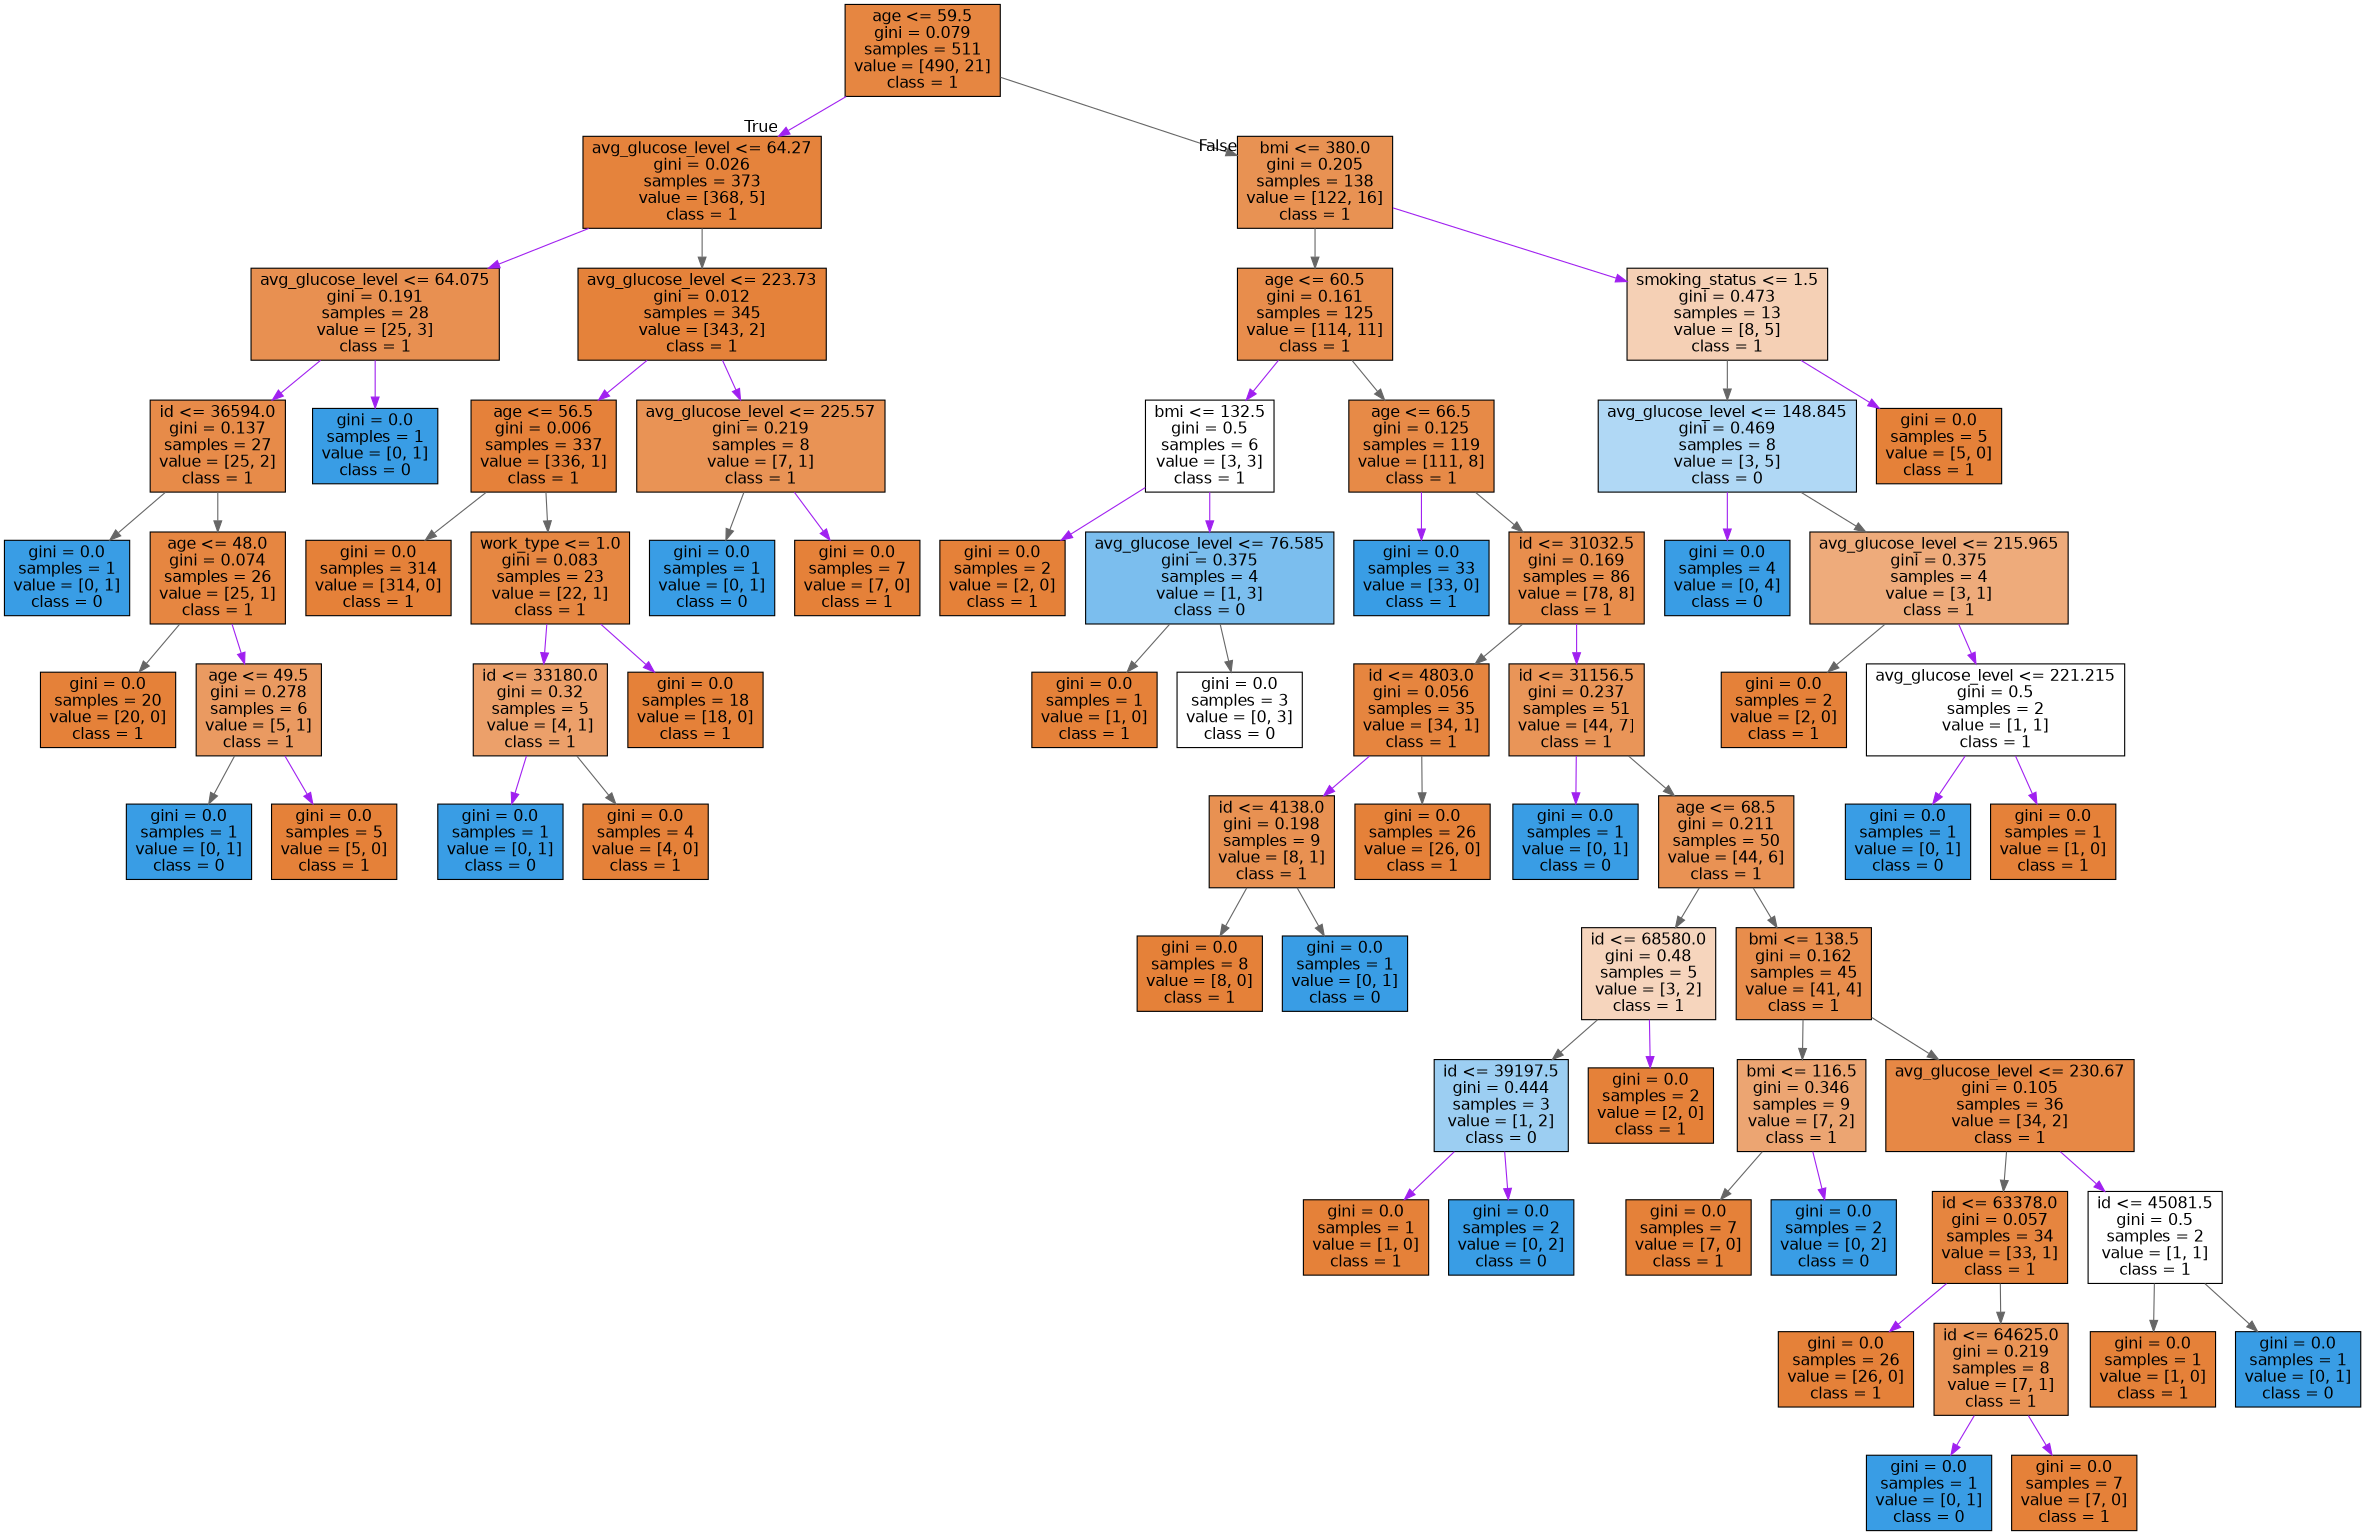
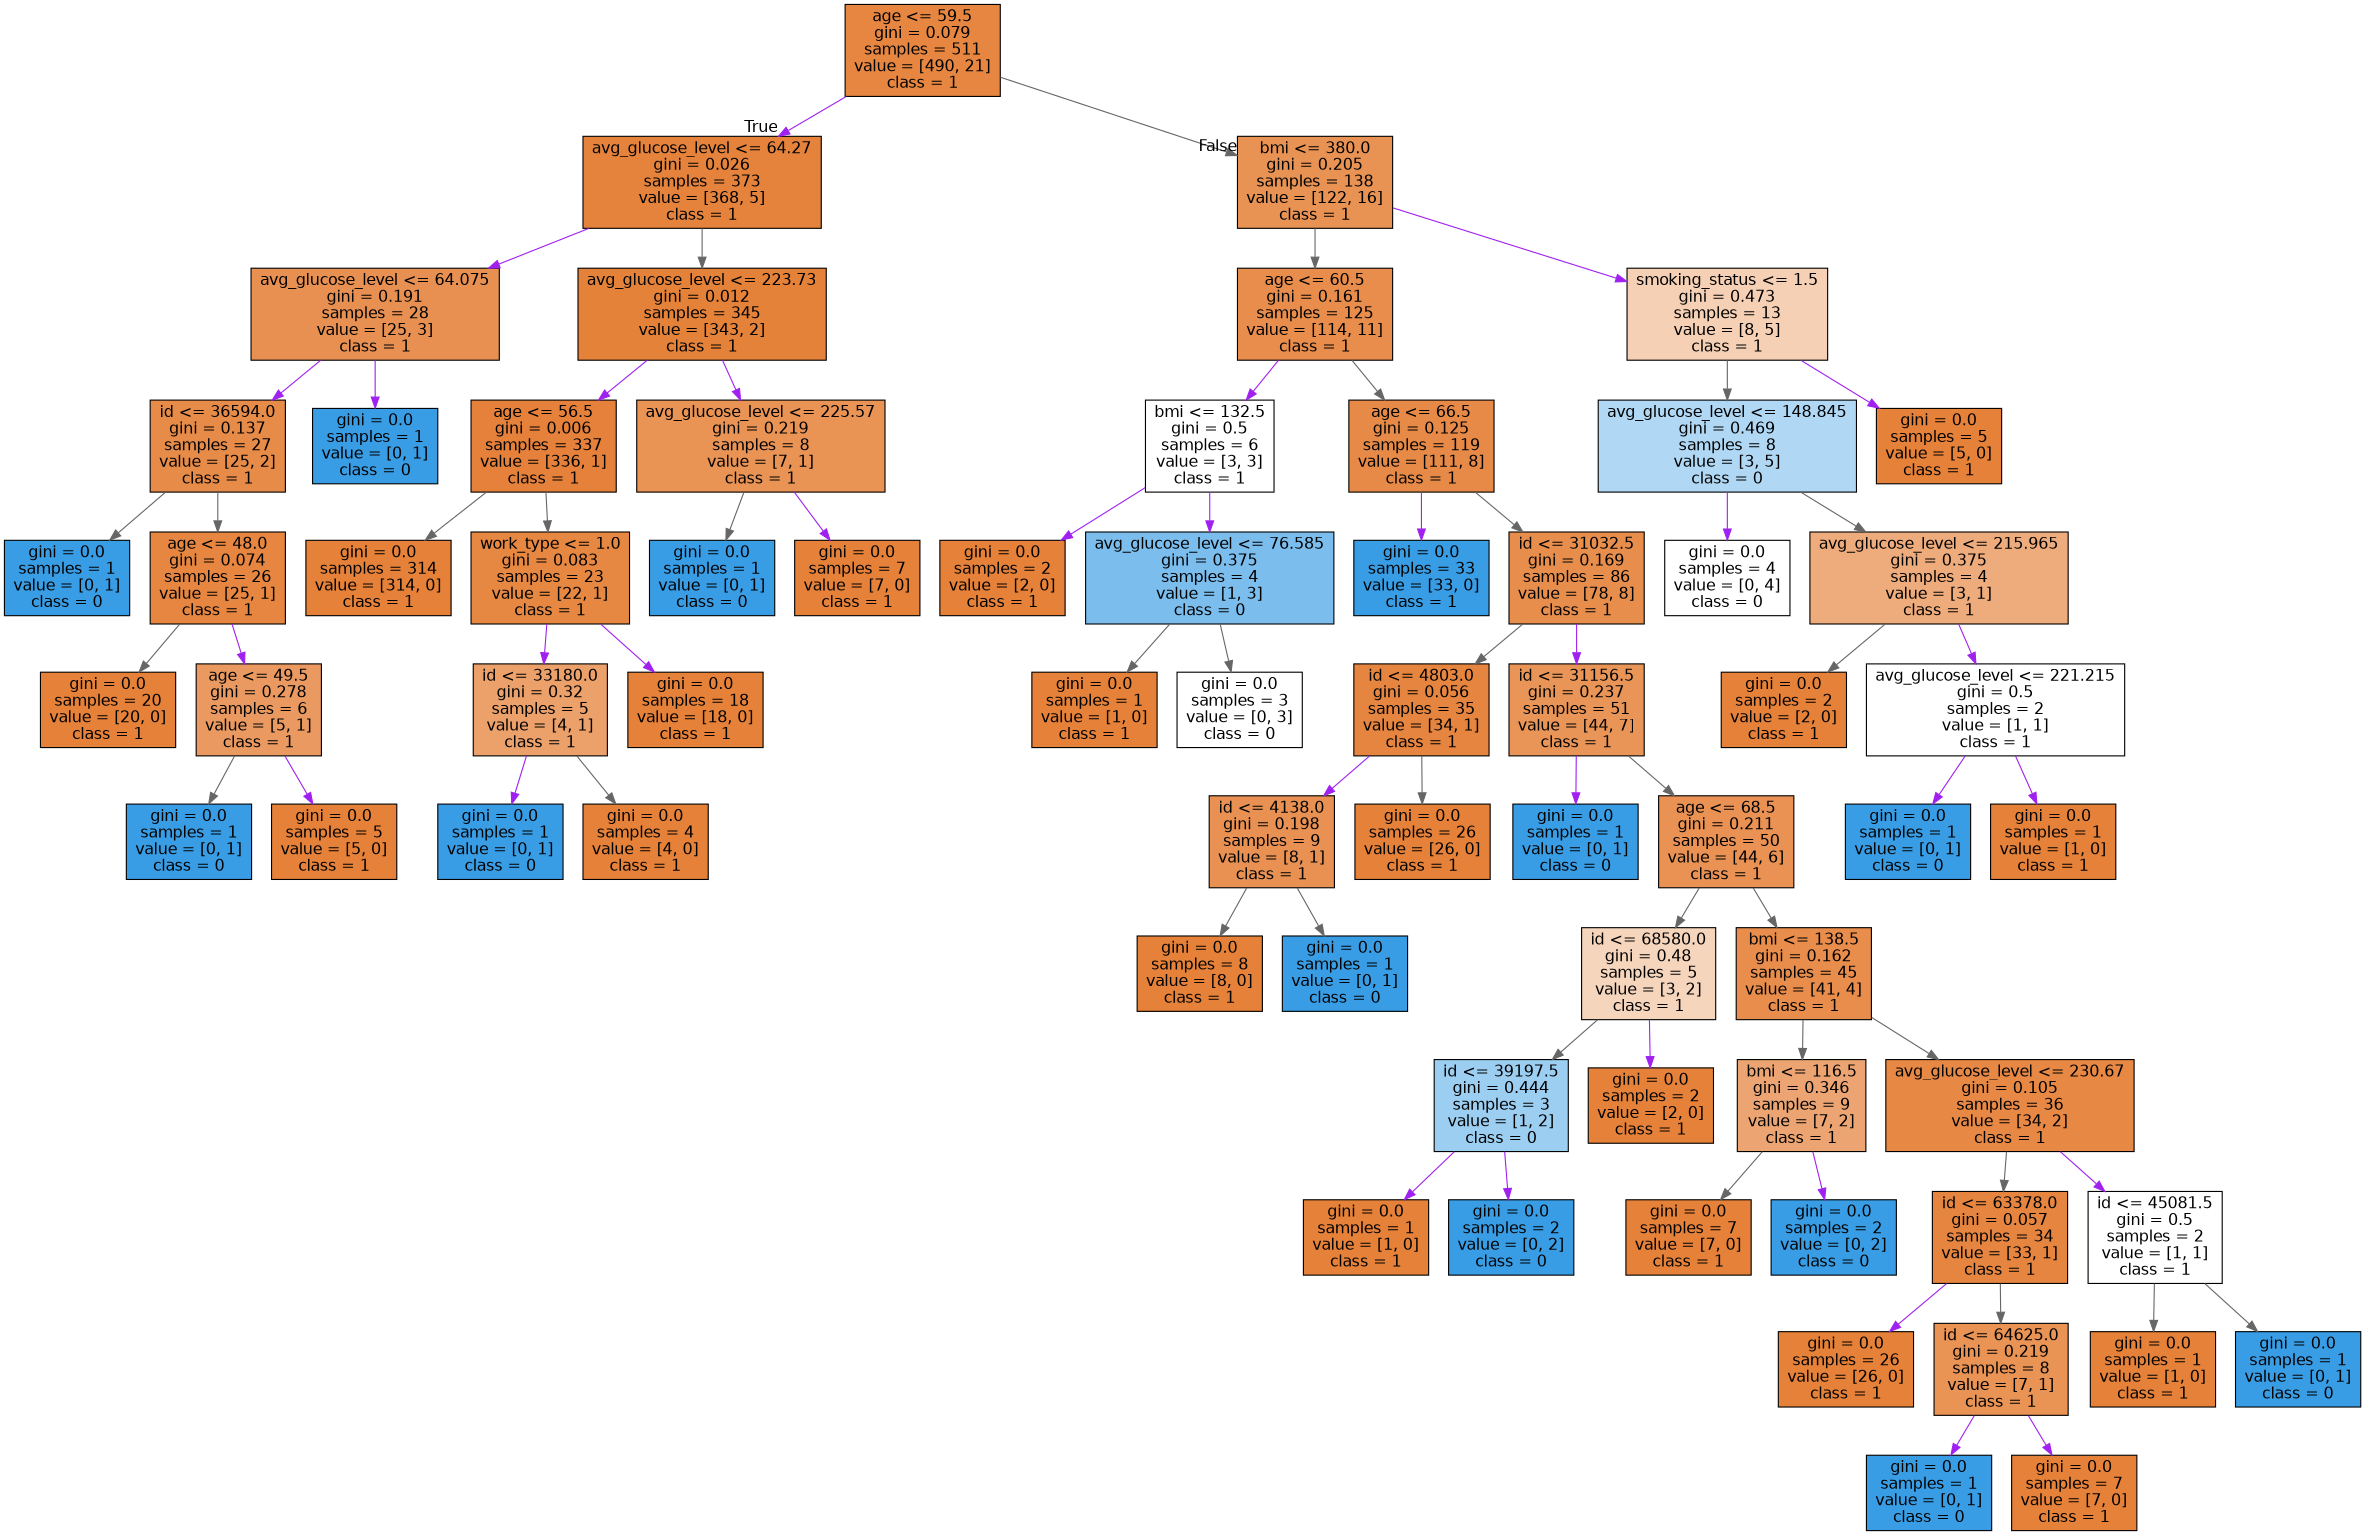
(1727, 578) -> (1727, 578)
